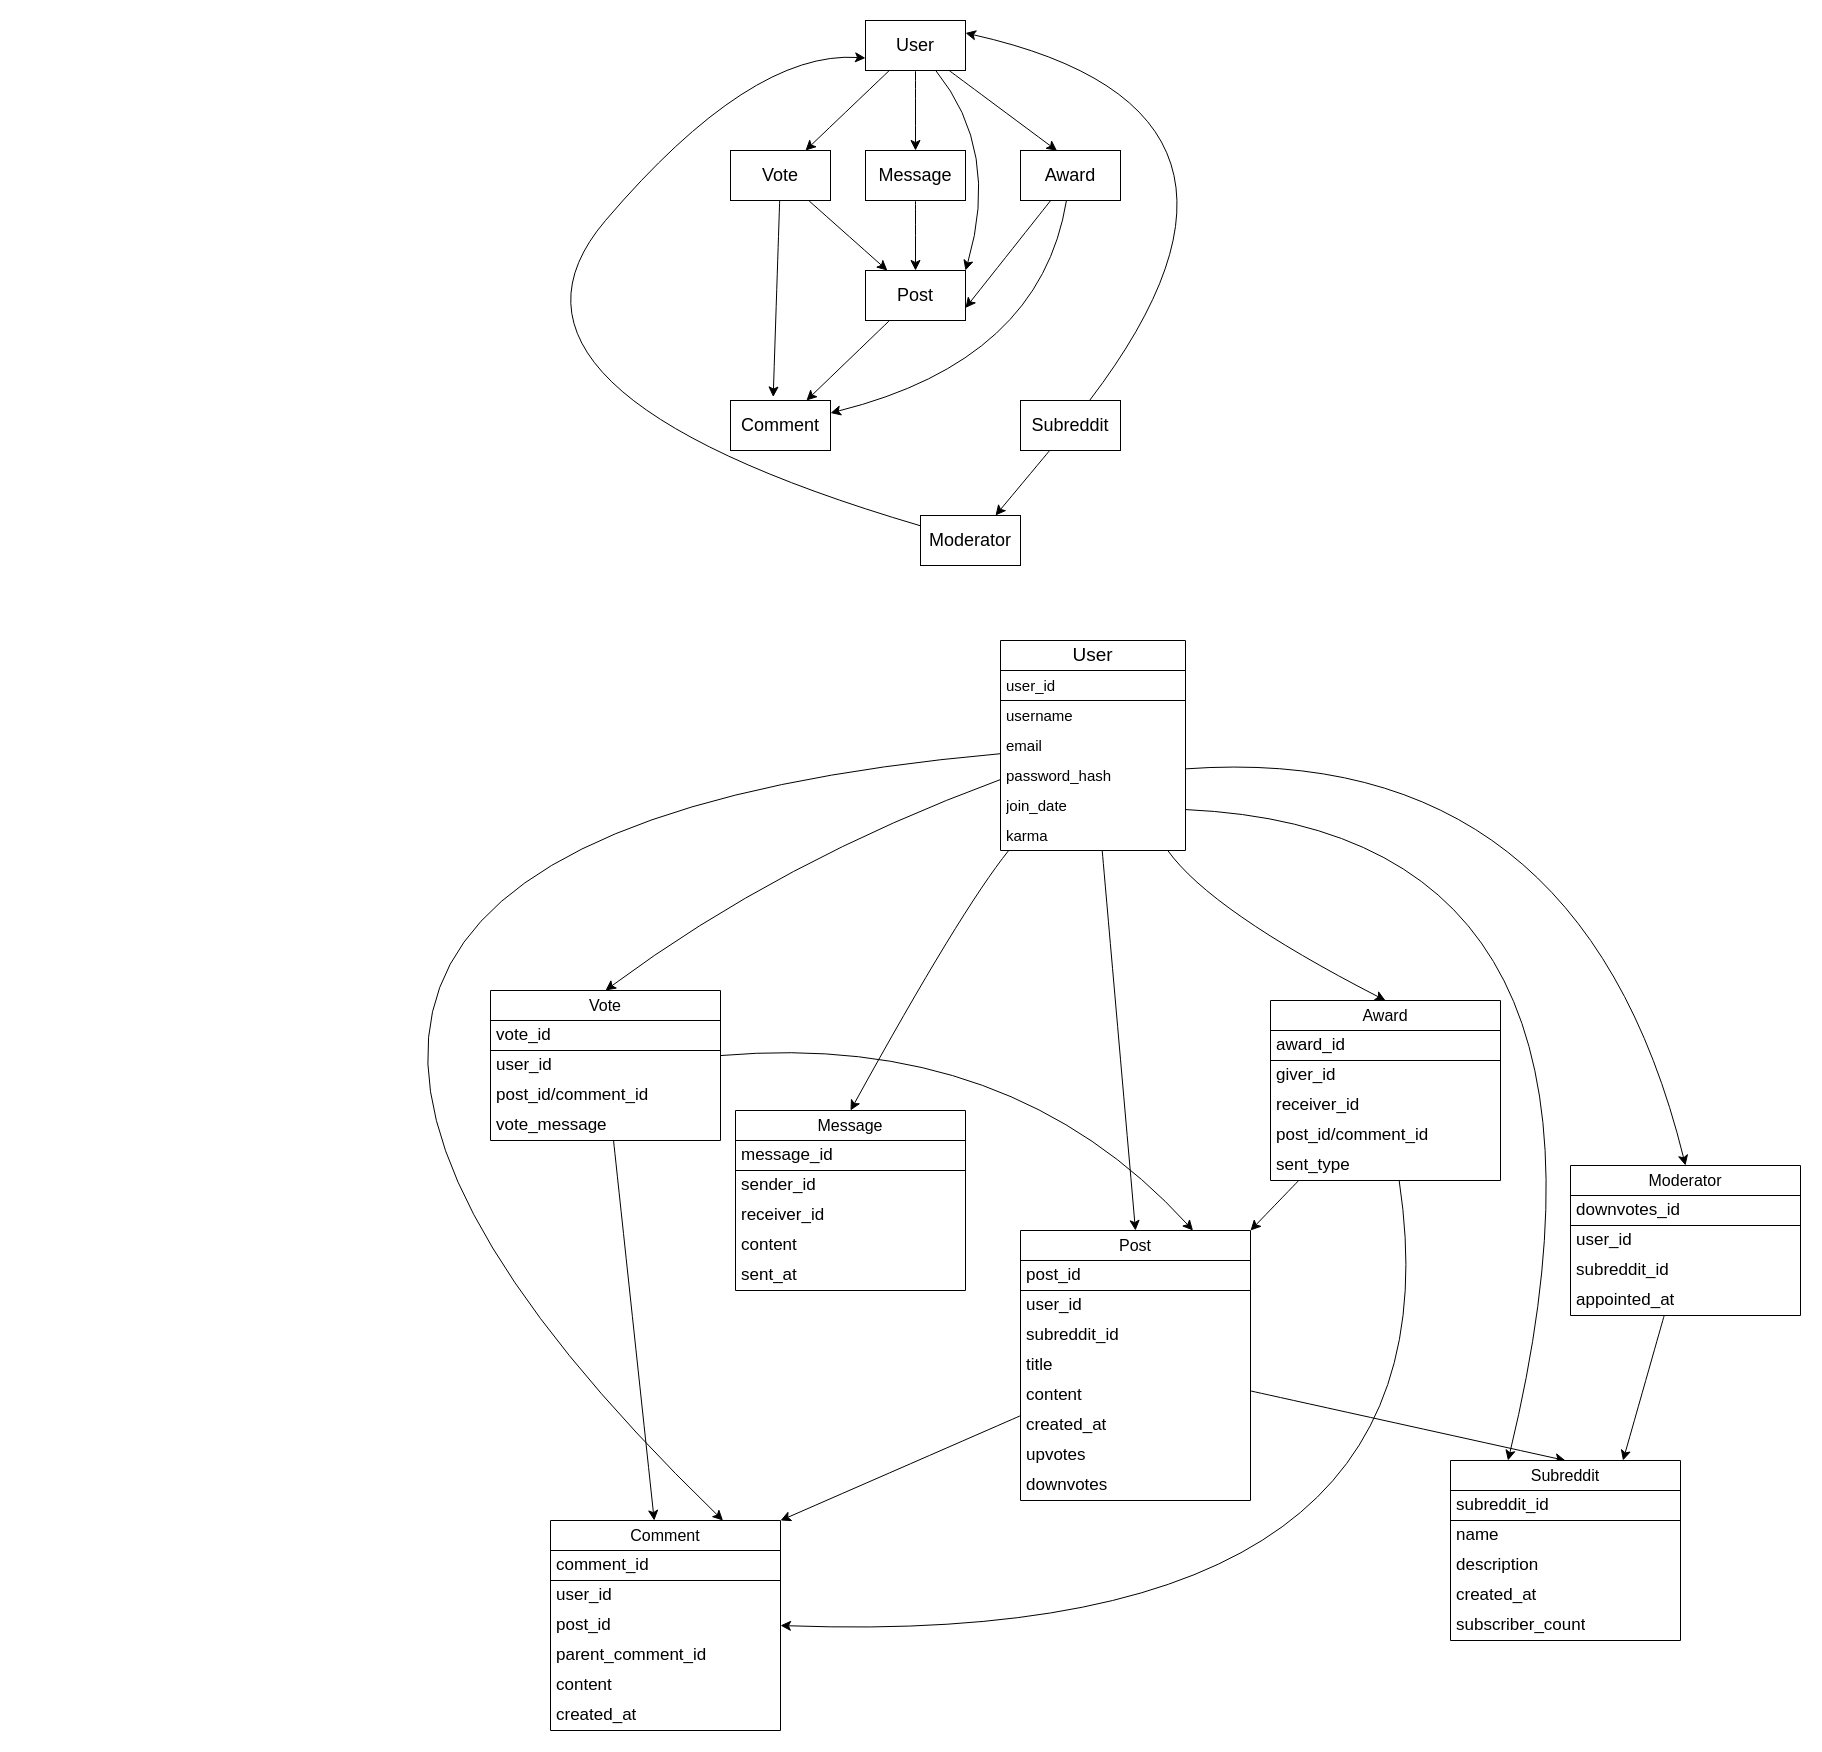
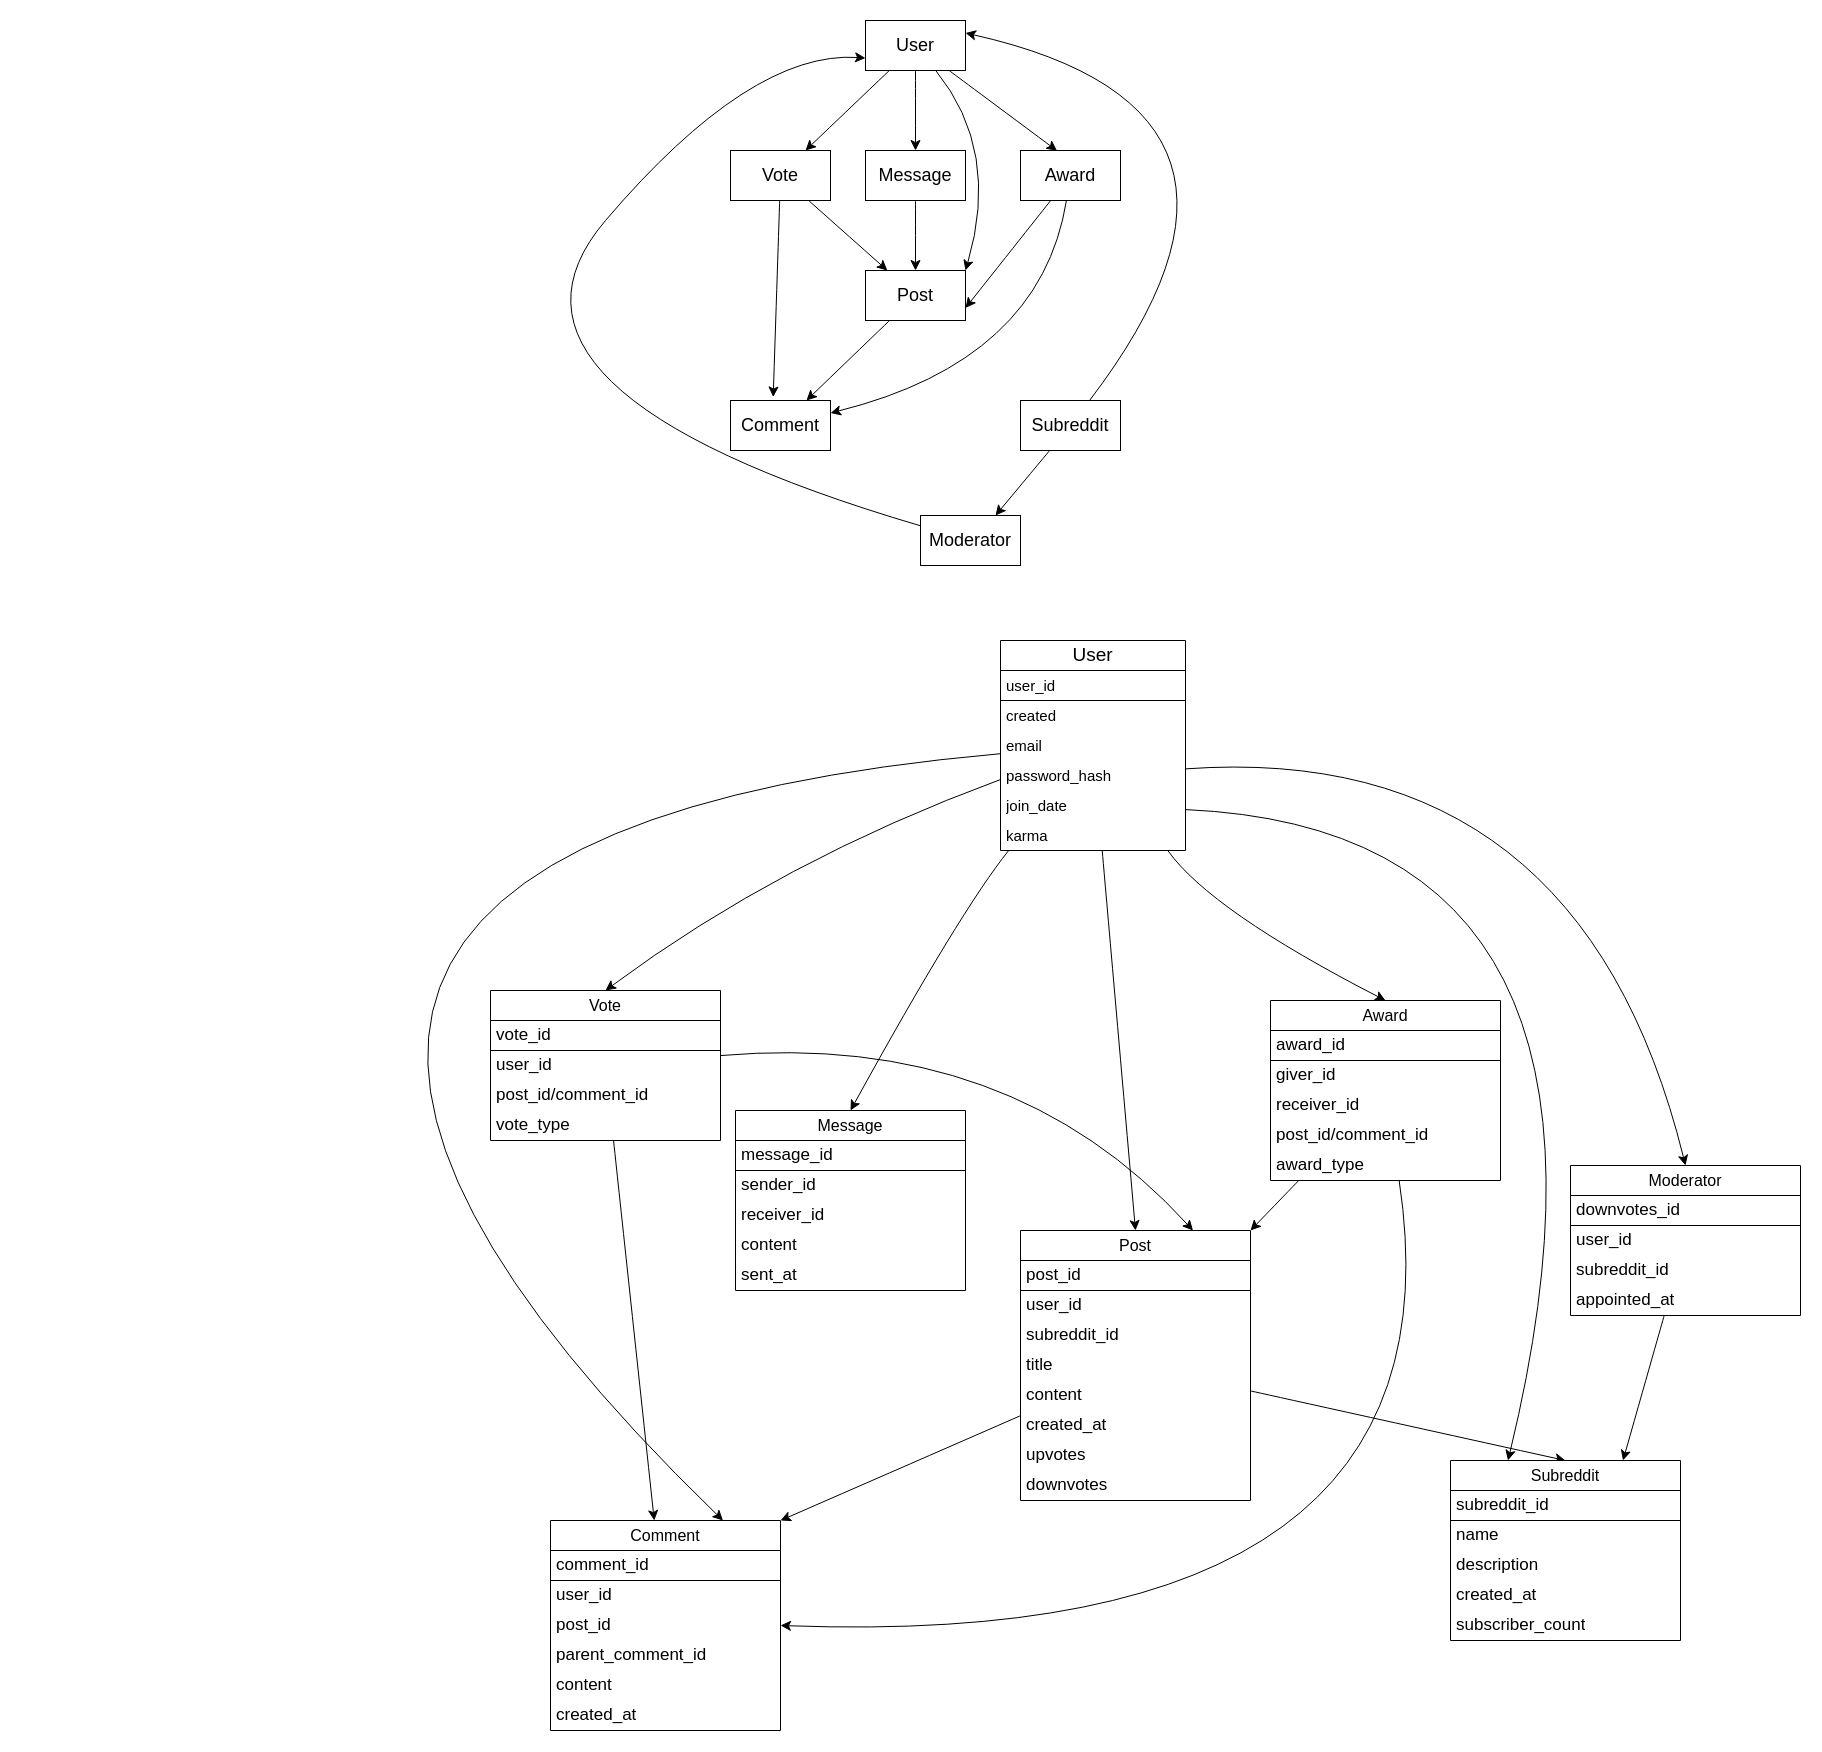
(1040, 716) -> (1036, 716)
(554, 1126) -> (539, 1126)
(1319, 1166) -> (1324, 1166)
